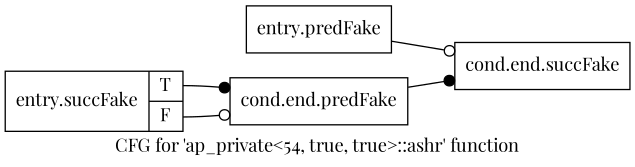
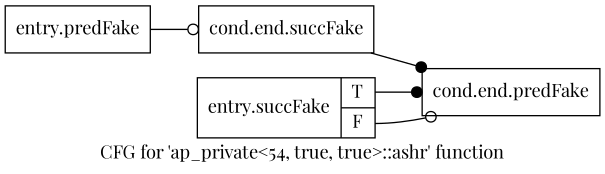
(426, 84) -> (393, 59)
